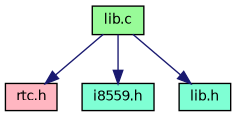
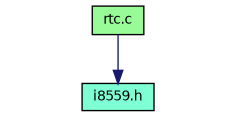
(118, 20) -> (118, 20)
(31, 97) -> none
(205, 97) -> none
